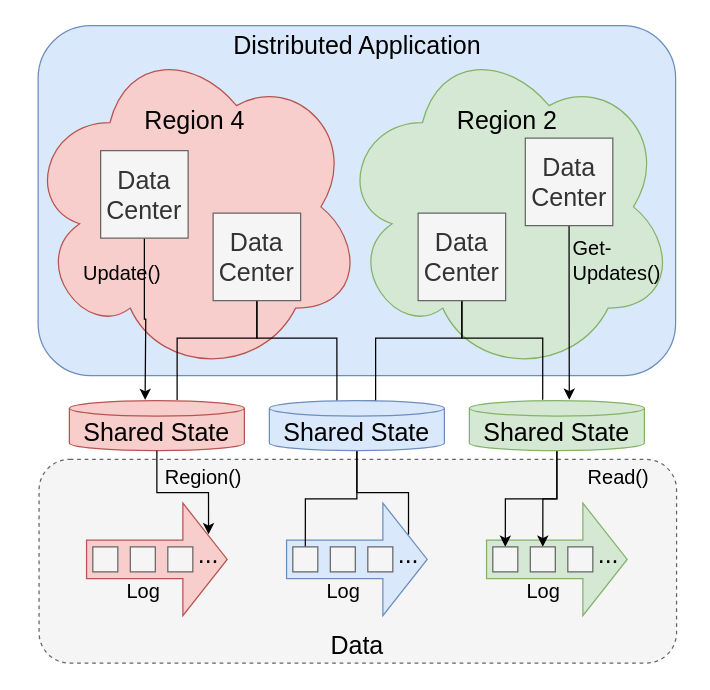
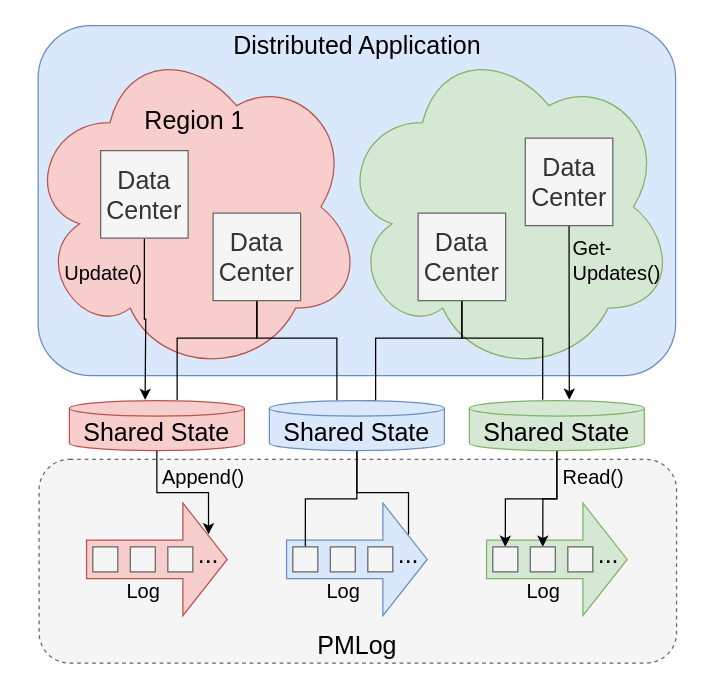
(195, 119) -> (195, 119)
(507, 119) -> none
(122, 273) -> (103, 273)
(204, 477) -> (204, 477)
(618, 477) -> (593, 477)
(358, 644) -> (358, 644)
